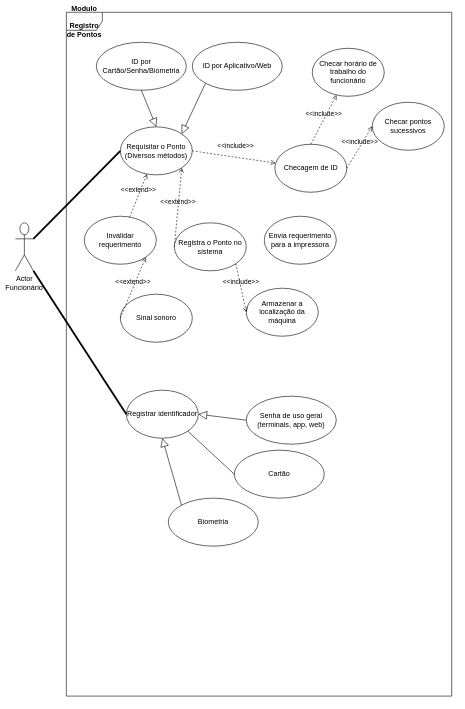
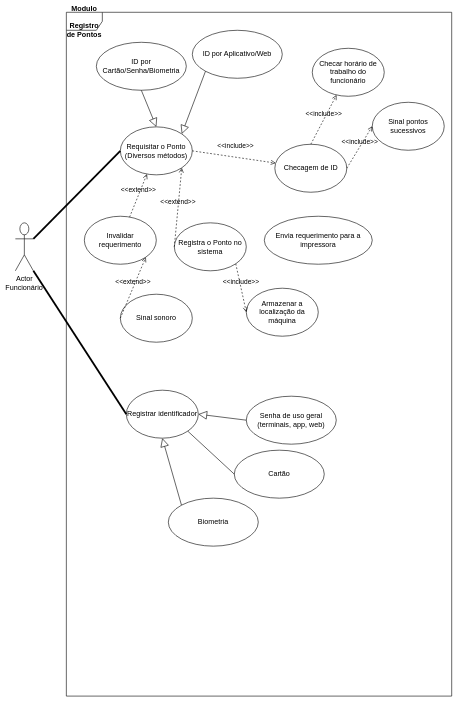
(237, 66) -> (237, 54)
(408, 126) -> (408, 126)
(300, 240) -> (318, 240)
